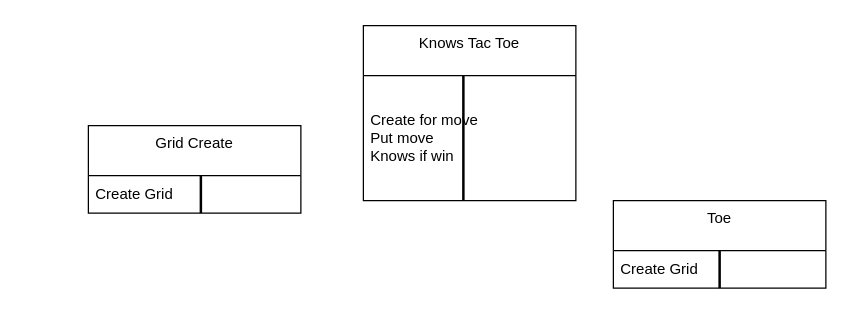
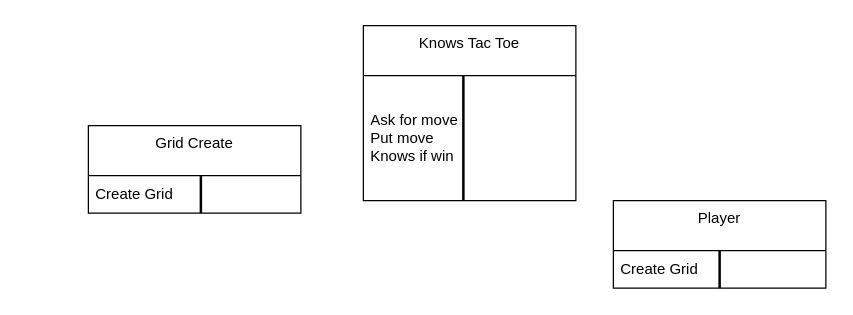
(430, 138) -> (417, 138)
(719, 218) -> (719, 218)
